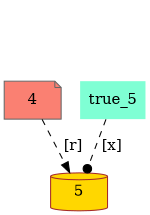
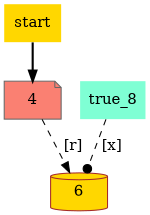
none -> (33, 23)
(113, 100) -> (113, 100)
(79, 192) -> (79, 192)
